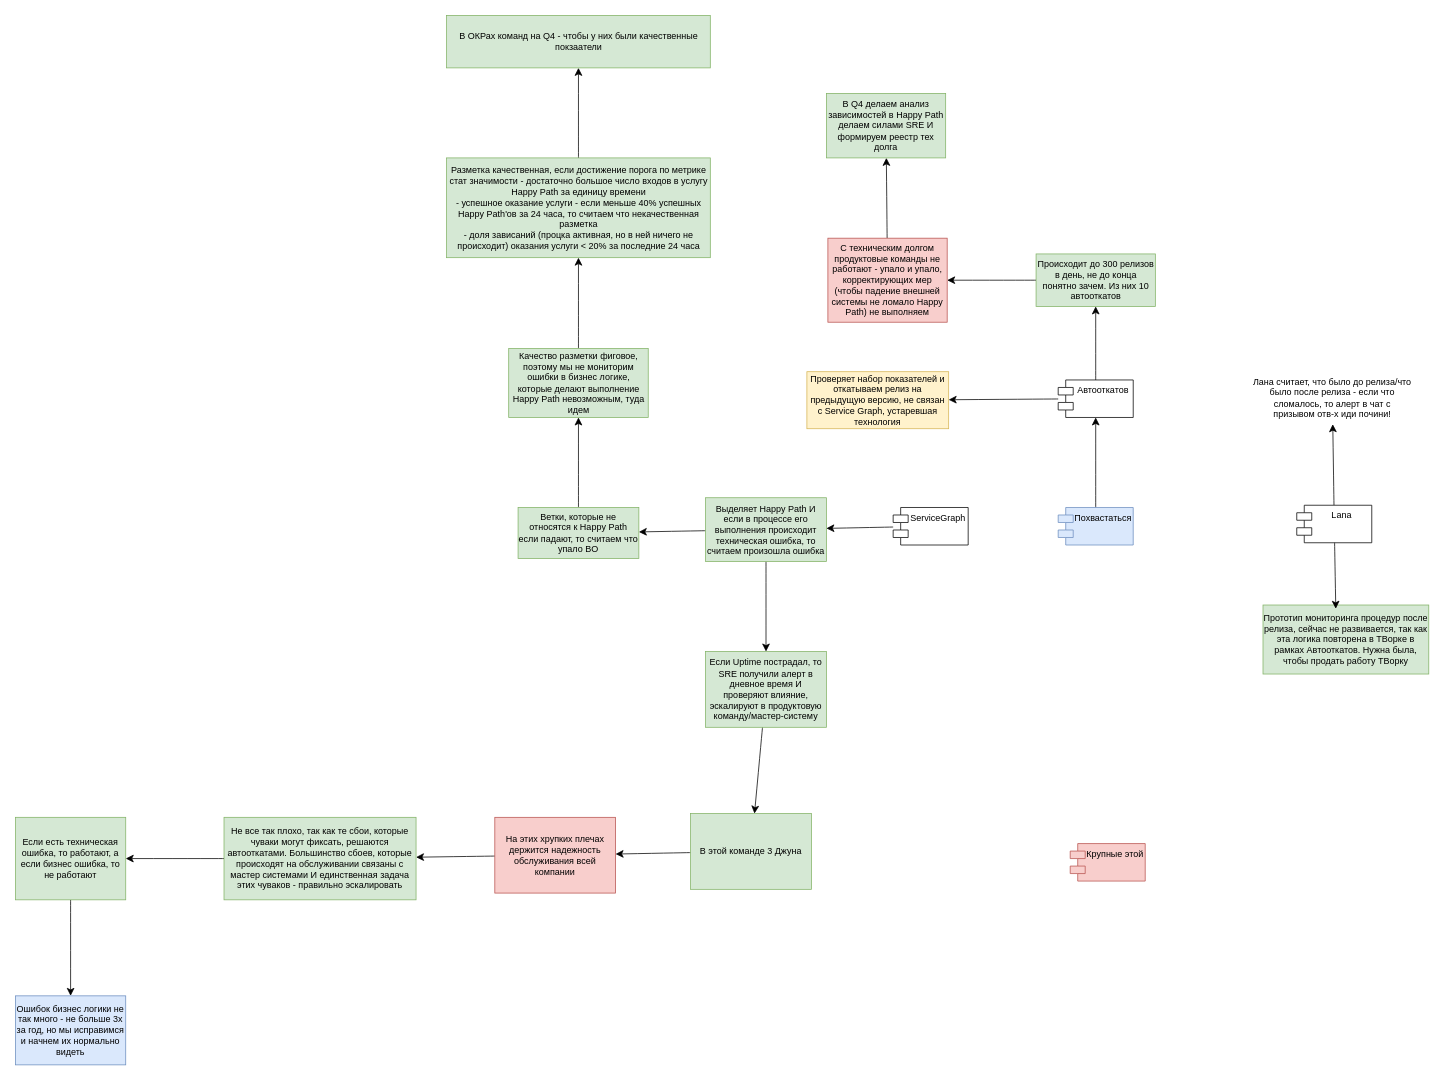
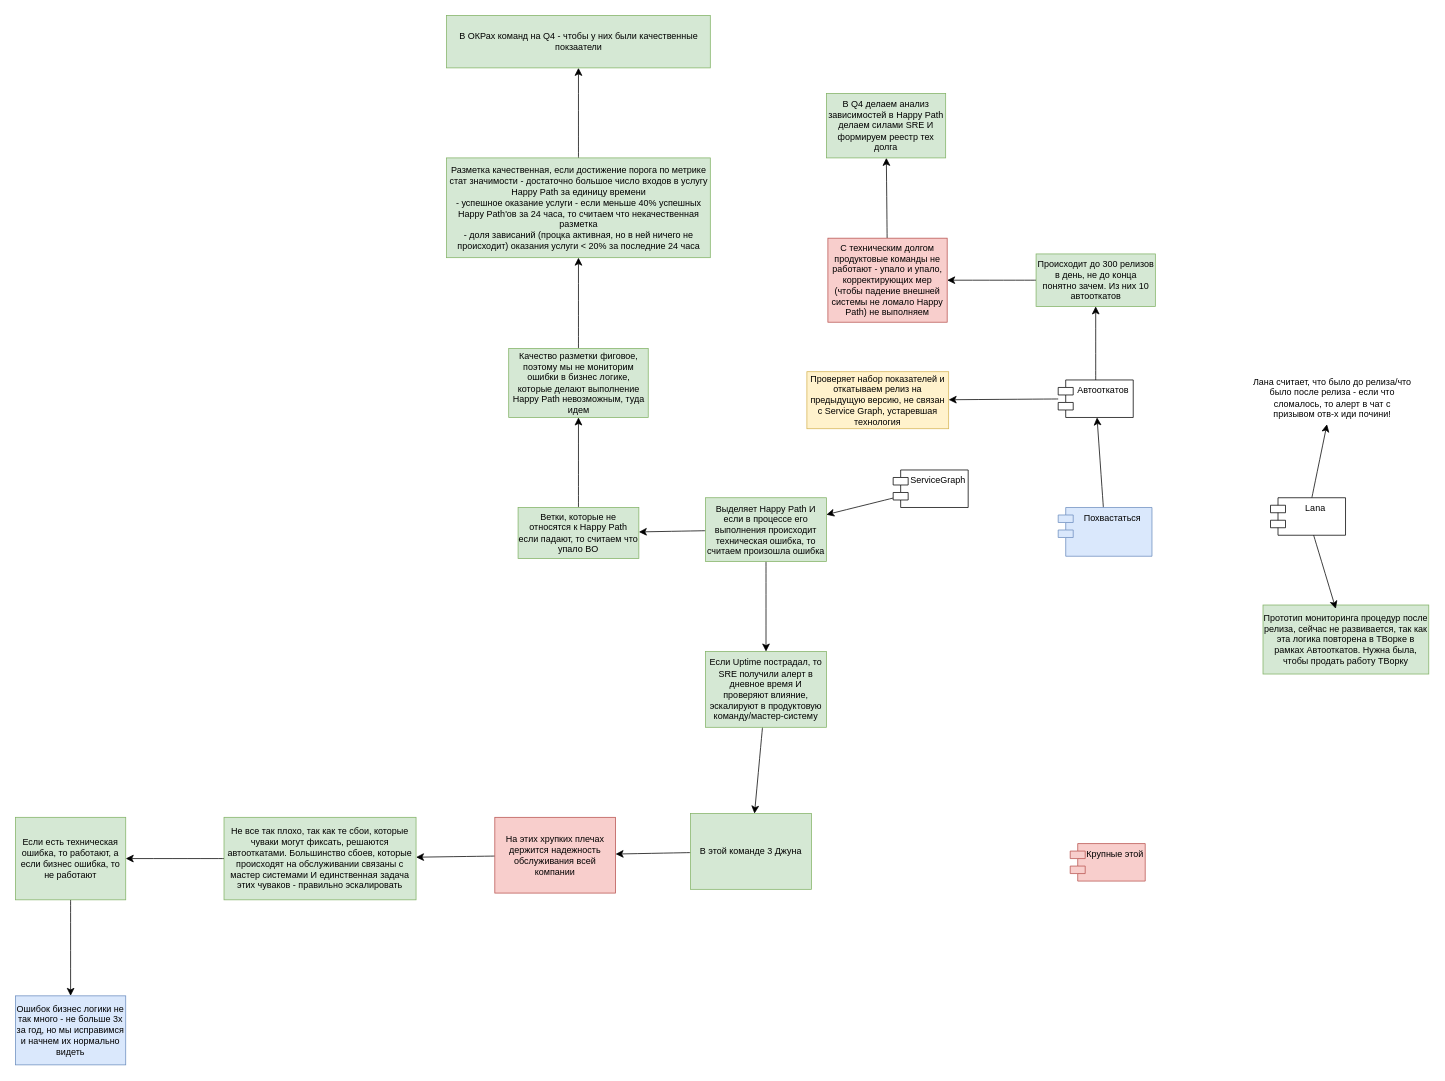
(1334, 524) -> (1308, 516)
(930, 526) -> (930, 489)
(1095, 526) -> (1105, 532)
